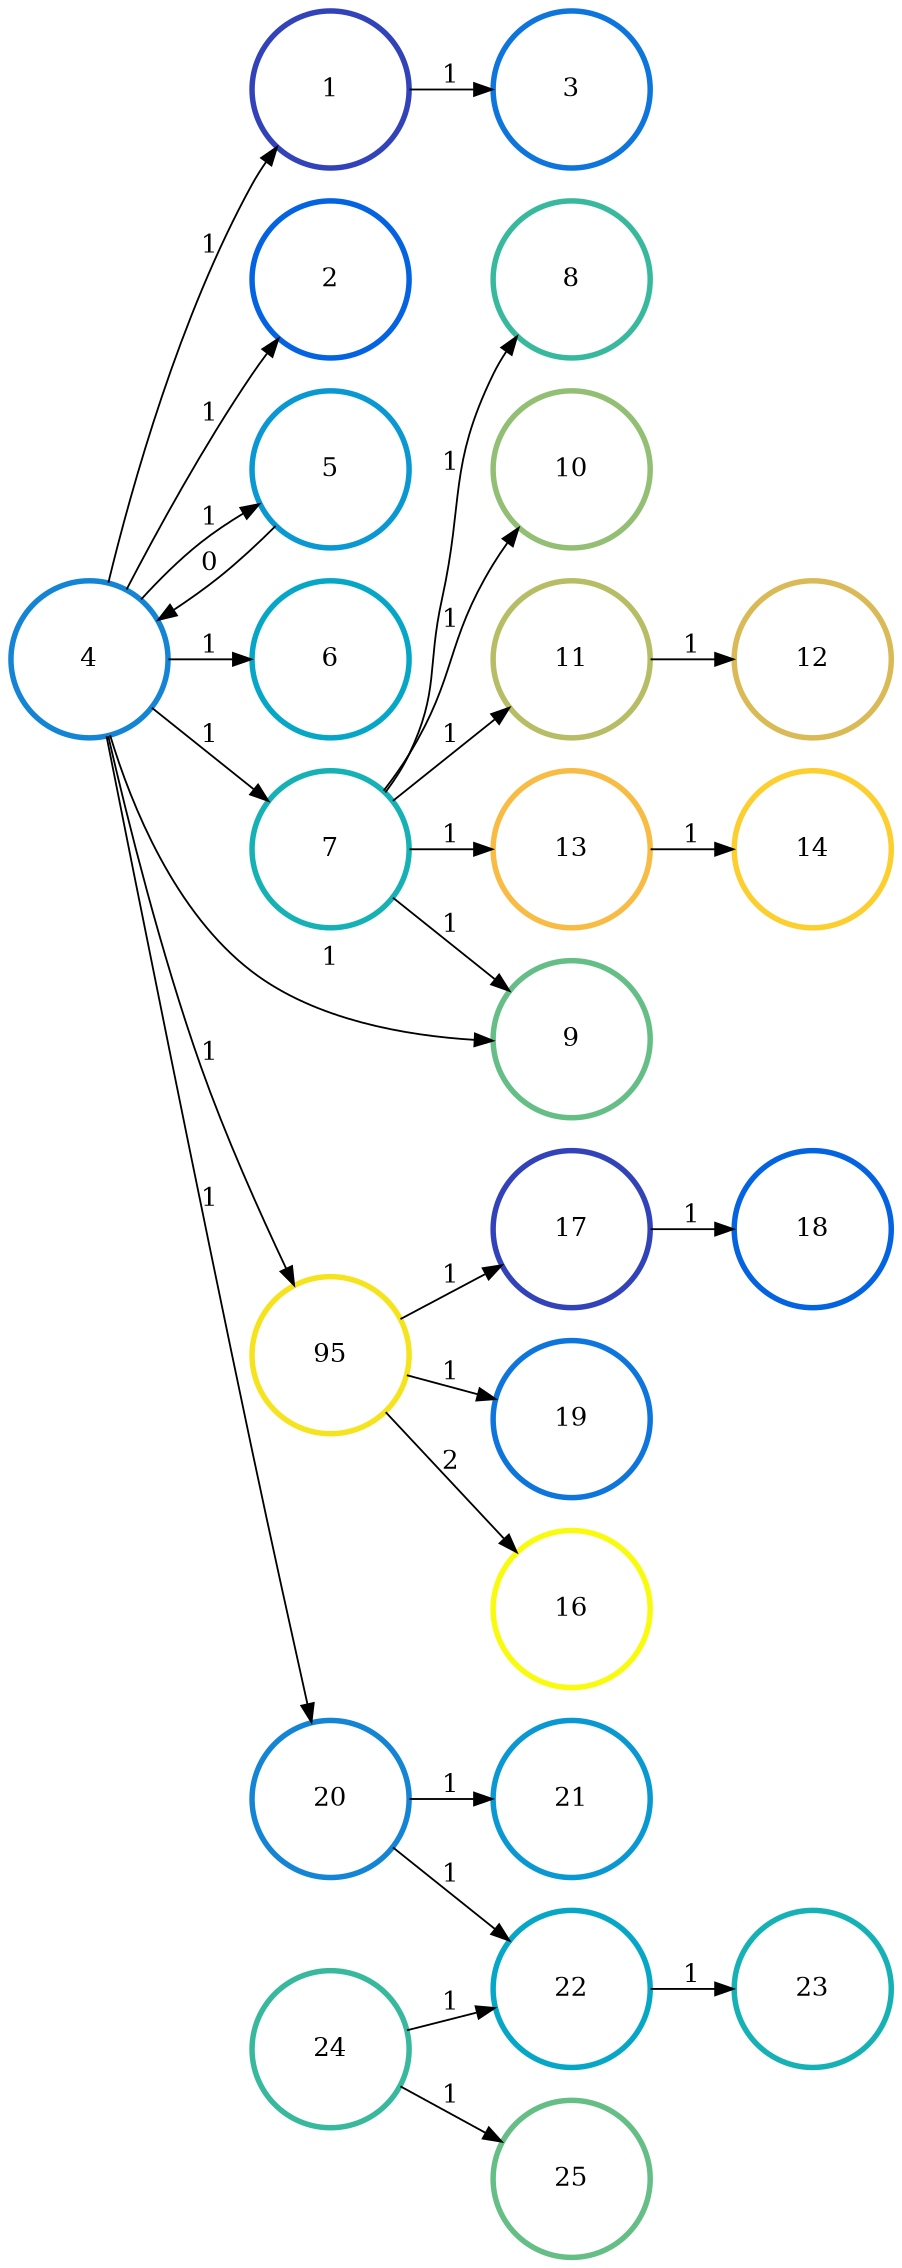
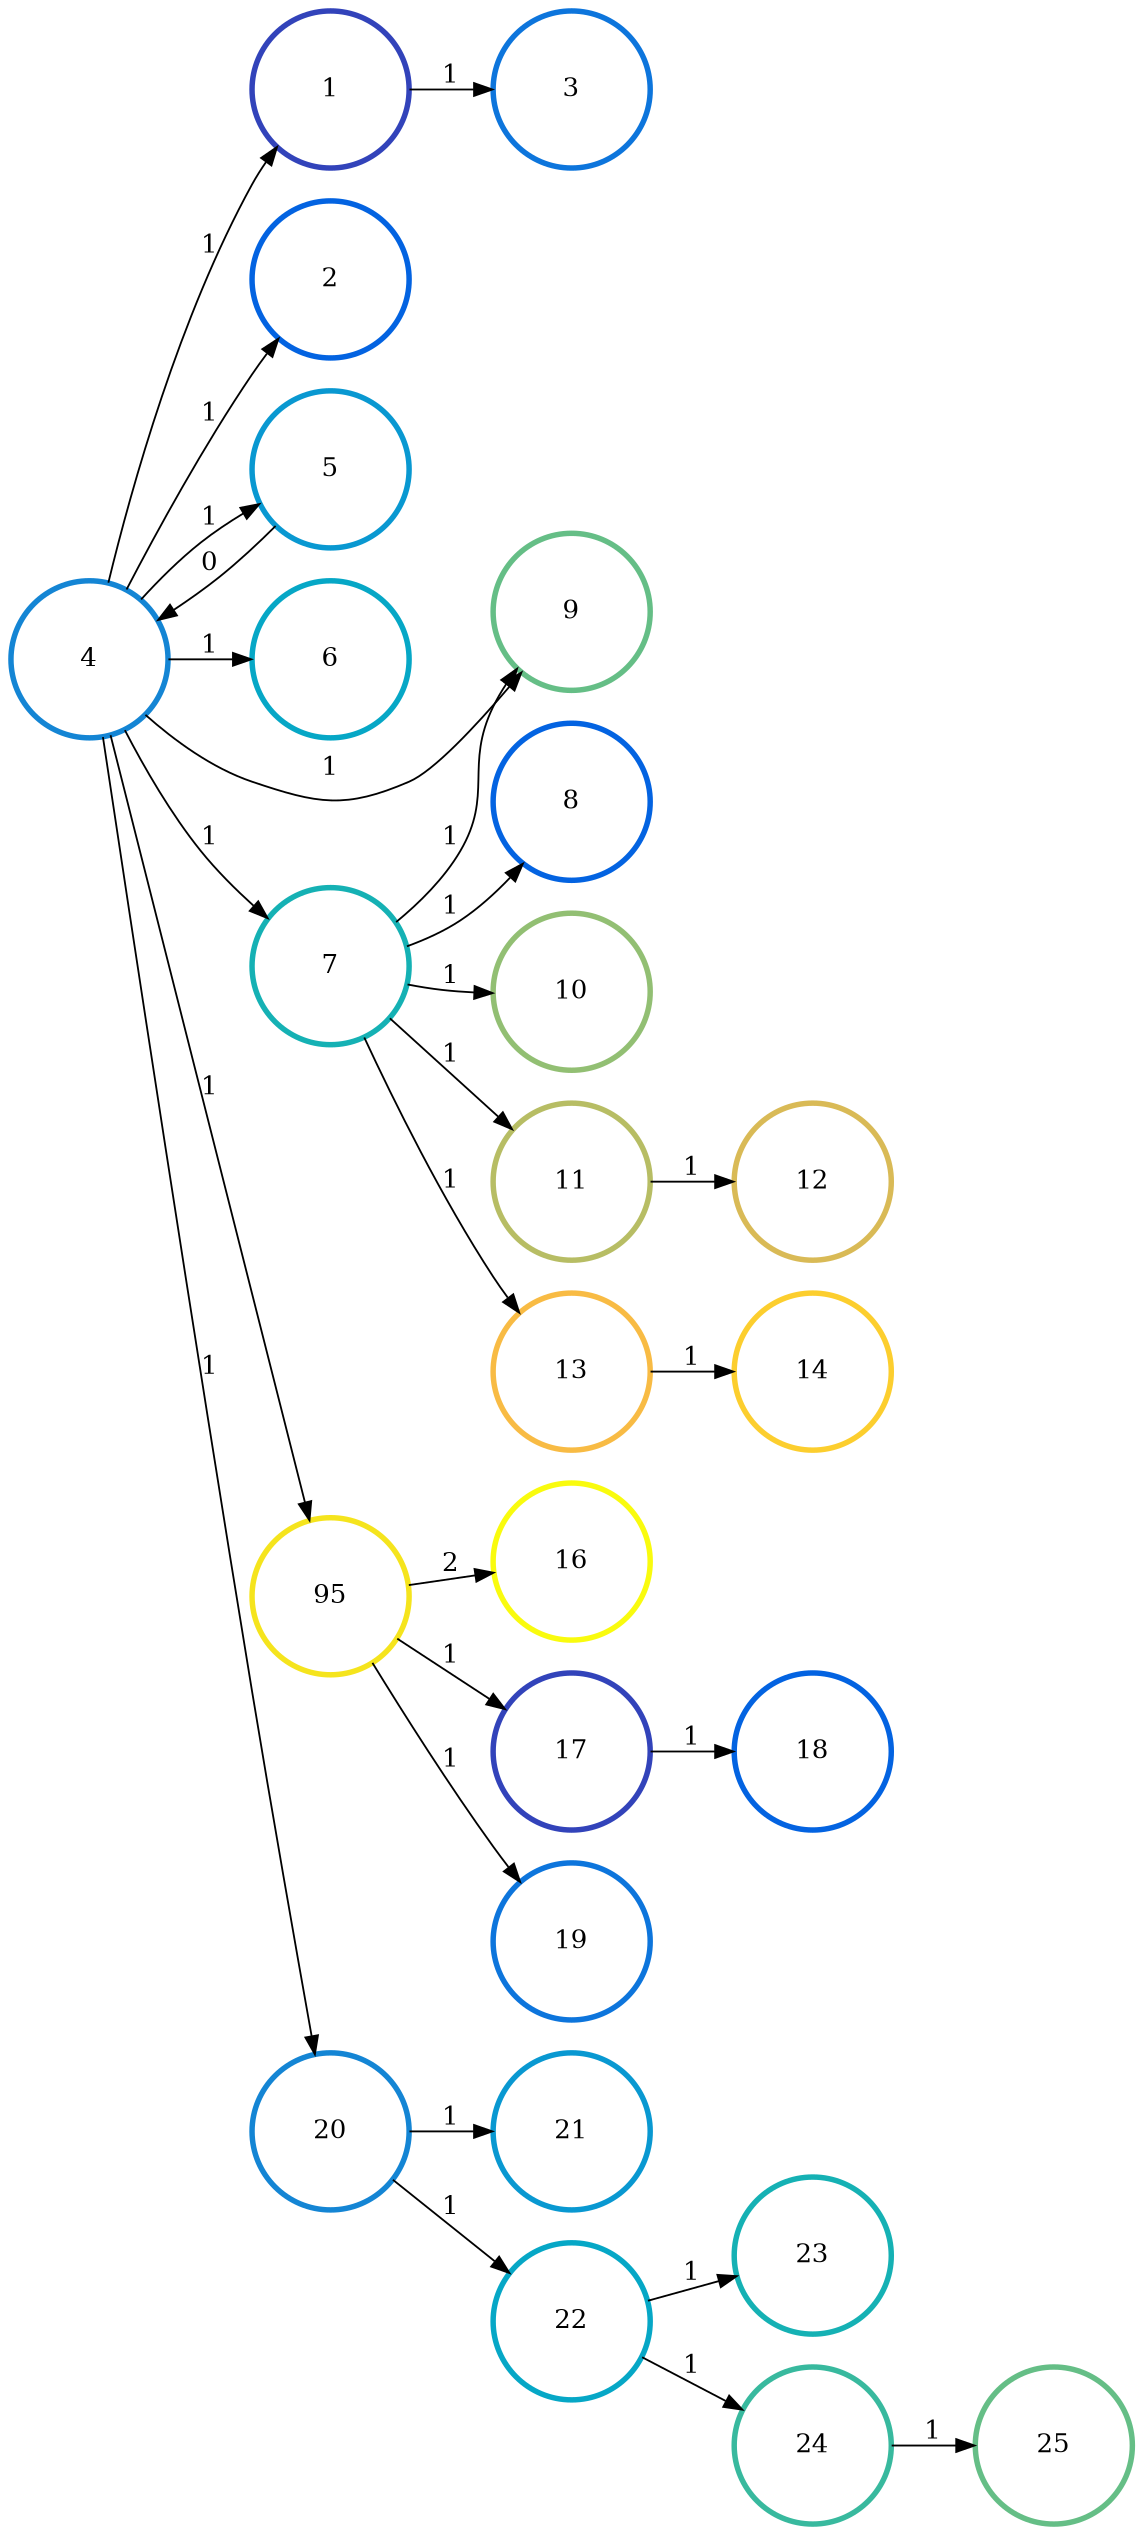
(572, 279) -> (572, 802)
(442, 2021) -> (684, 2379)
